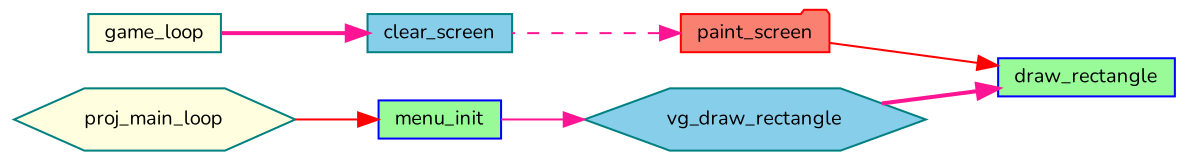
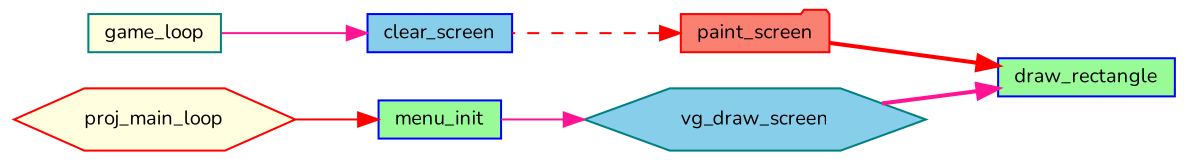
(284, 33) -> (284, 33)
(440, 33) -> (440, 33)
(586, 33) -> (586, 33)
(903, 53) -> (903, 53)
(155, 119) -> (155, 119)
(755, 119) -> (755, 119)
